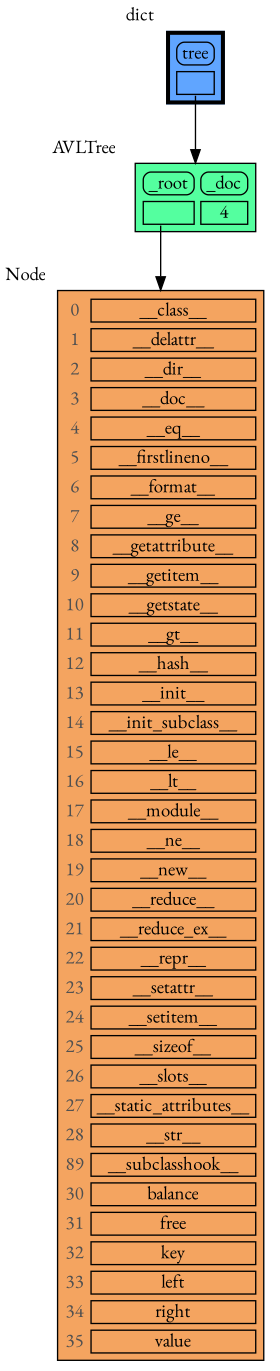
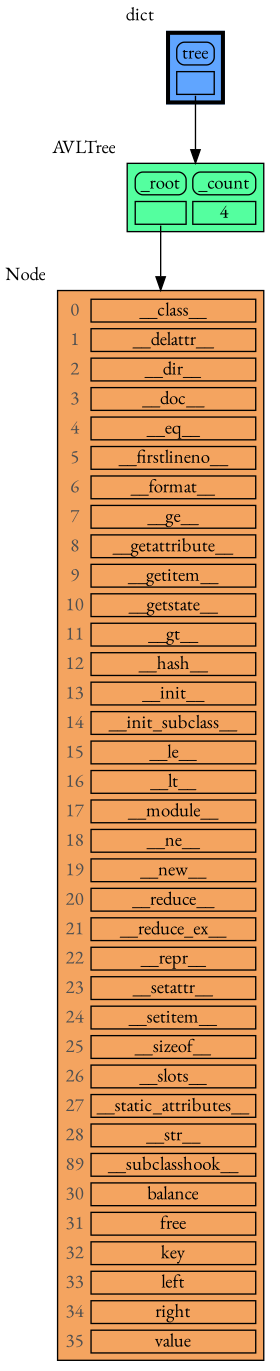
(224, 183) -> (224, 183)
